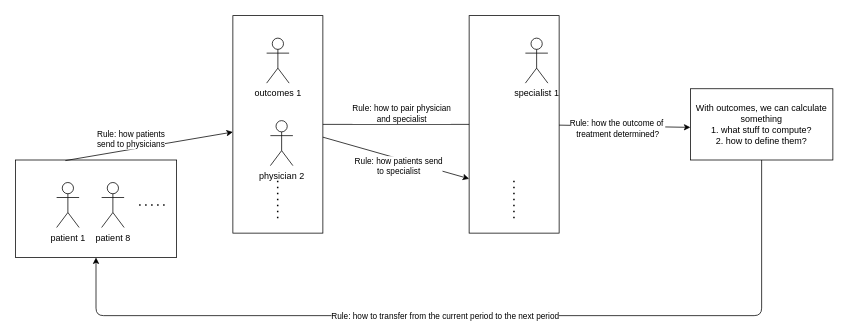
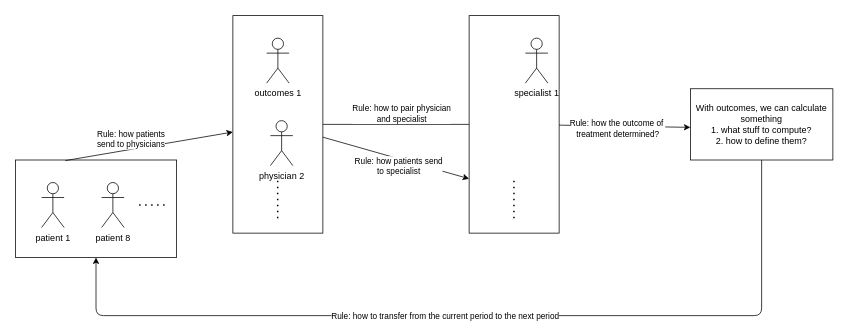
(68, 205) -> (53, 205)
